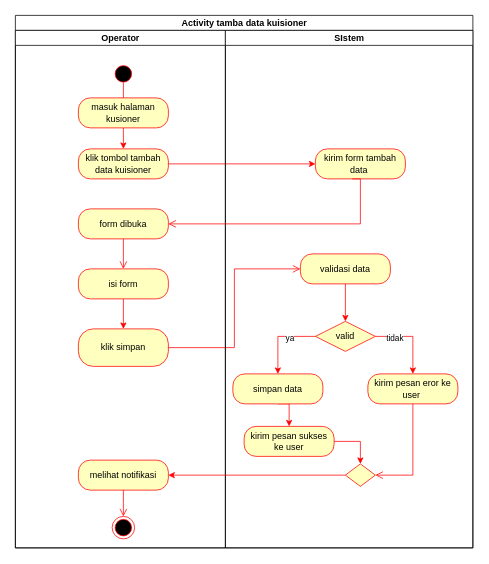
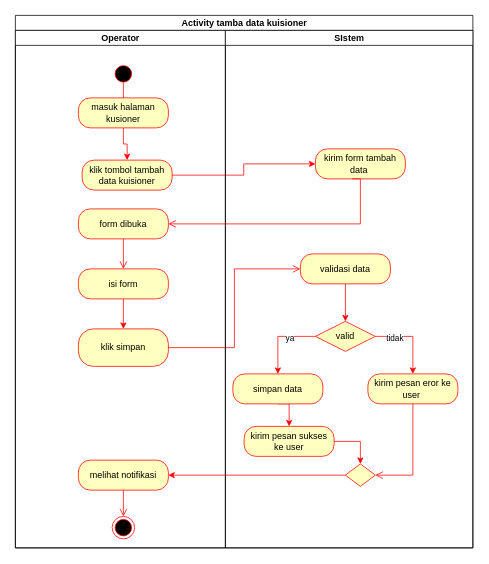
(123, 164) -> (127, 175)
